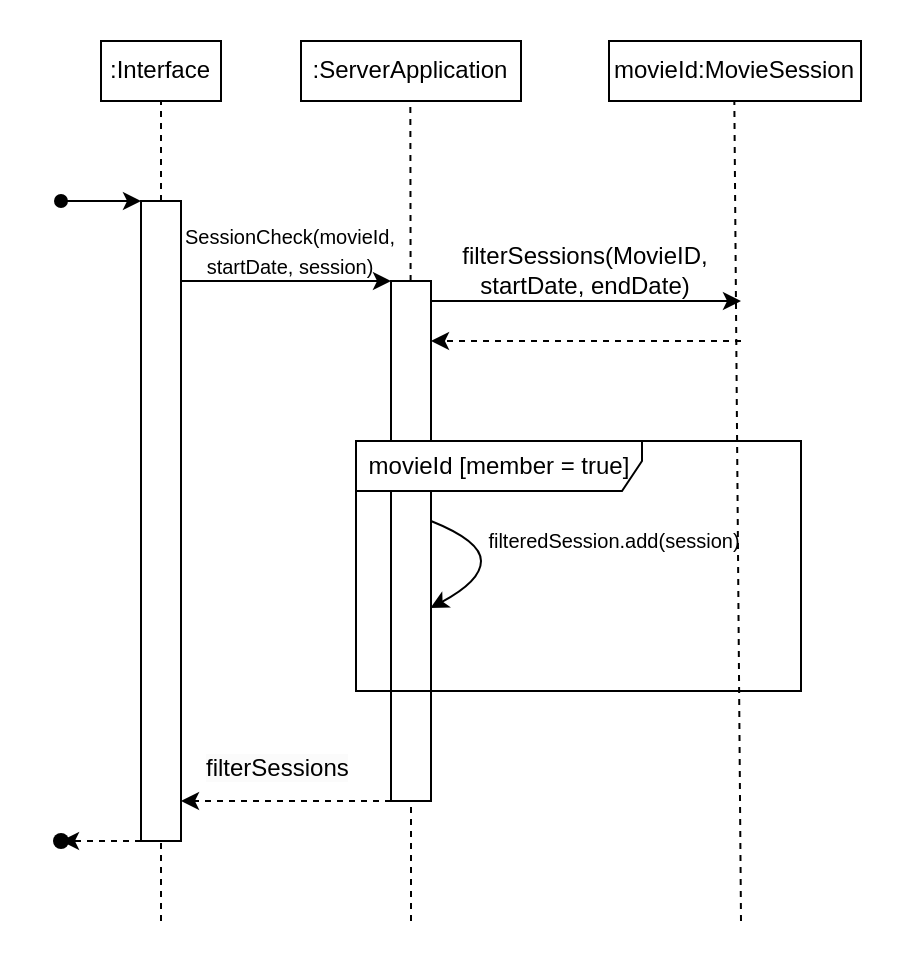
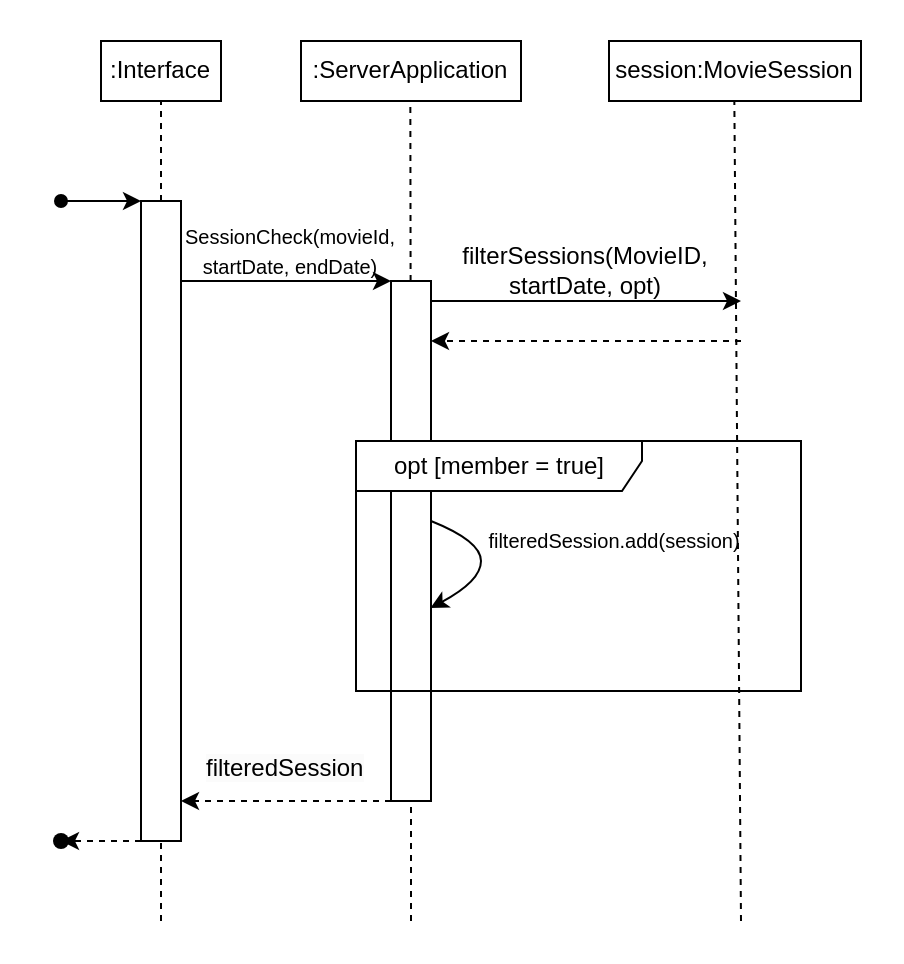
(735, 71) -> (735, 71)
(291, 251) -> (291, 251)
(586, 271) -> (586, 271)
(500, 467) -> (500, 467)
(292, 769) -> (293, 784)
